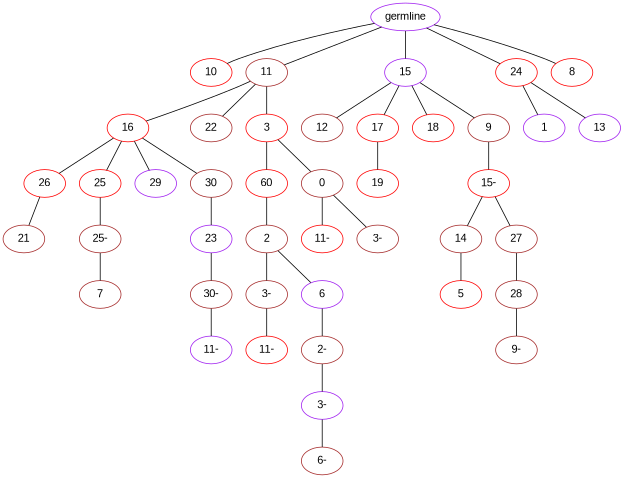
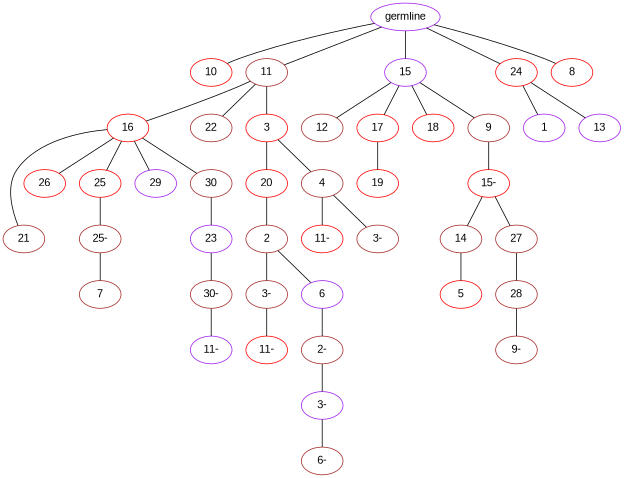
(267, 183) -> (267, 183)
(322, 183) -> (322, 183)
(34, 211) -> (32, 154)
